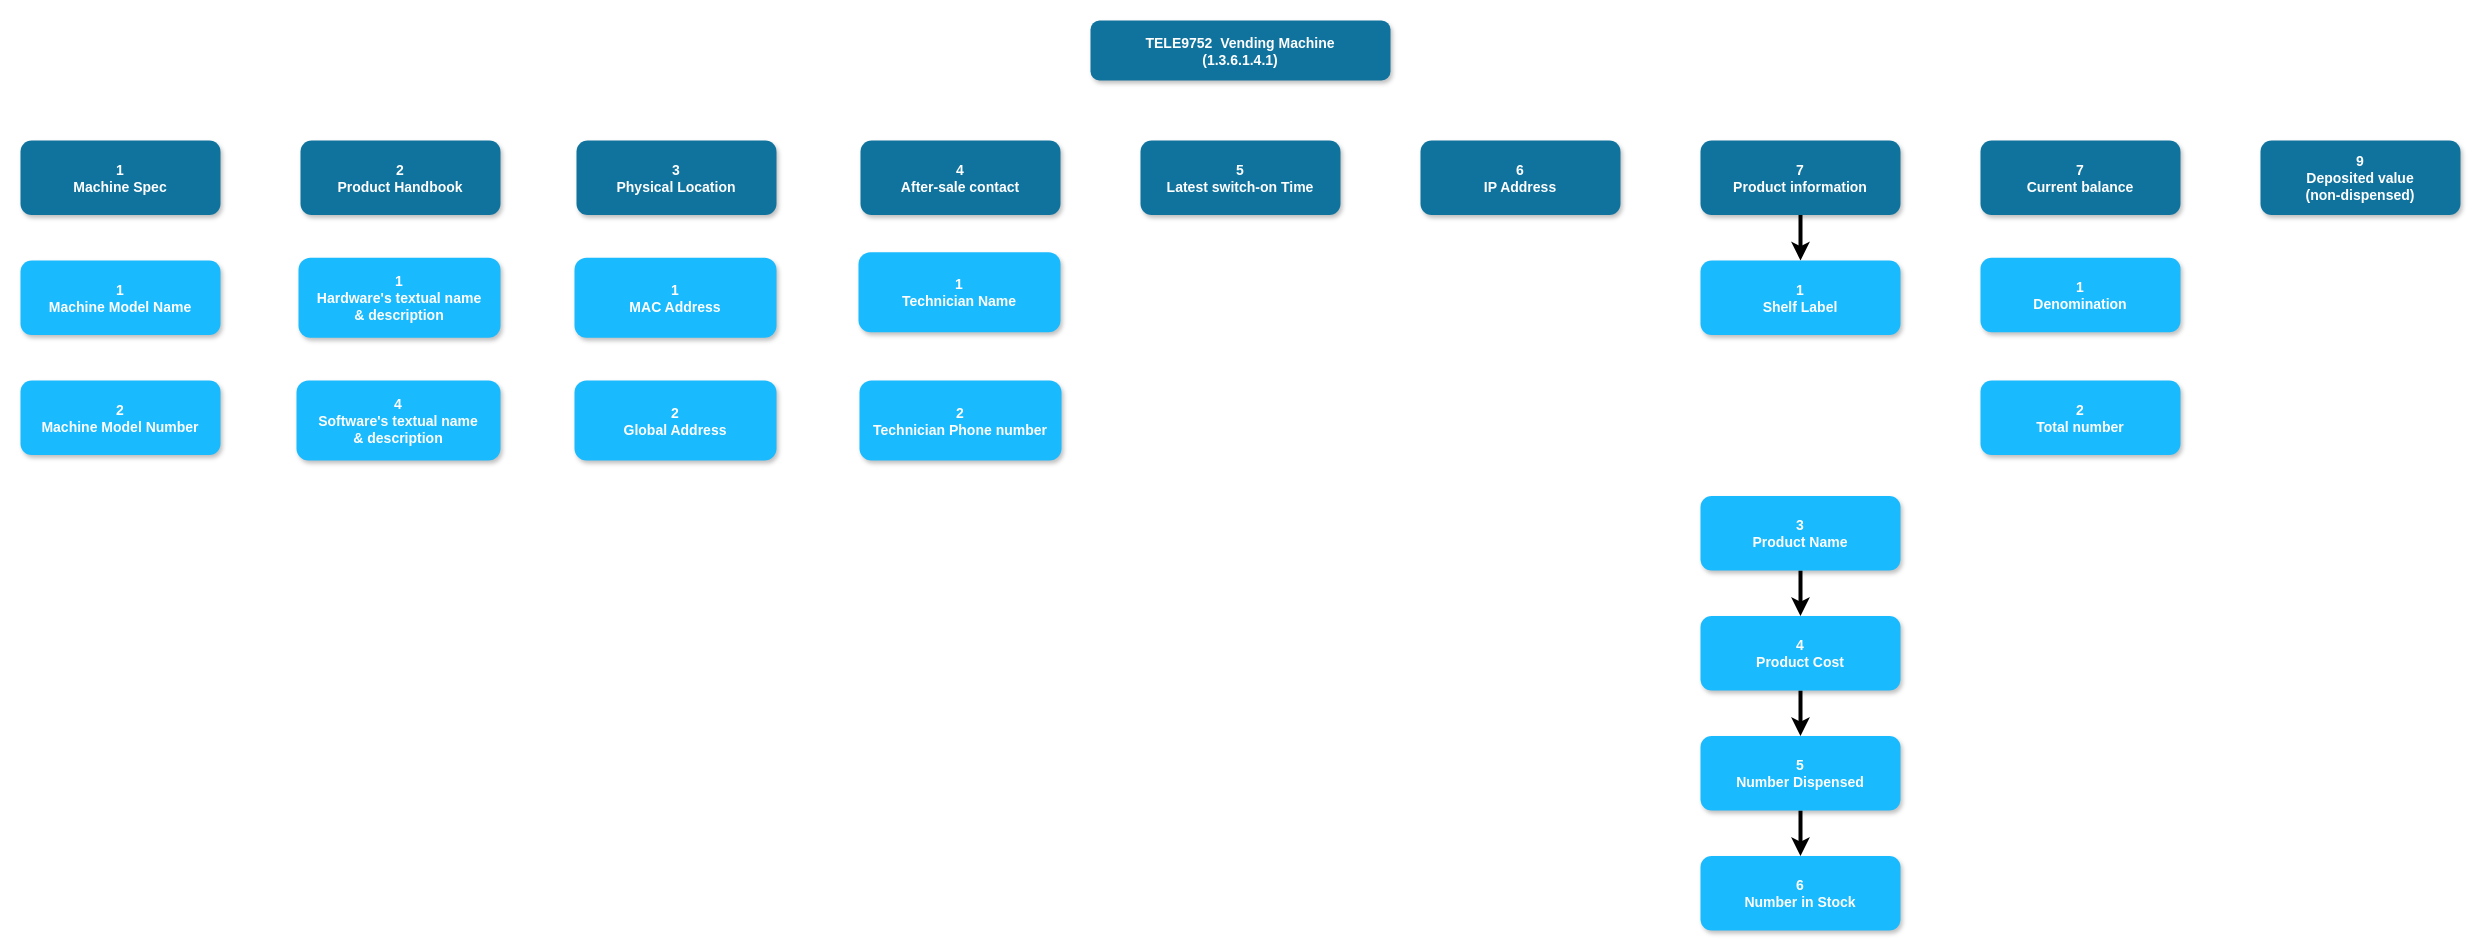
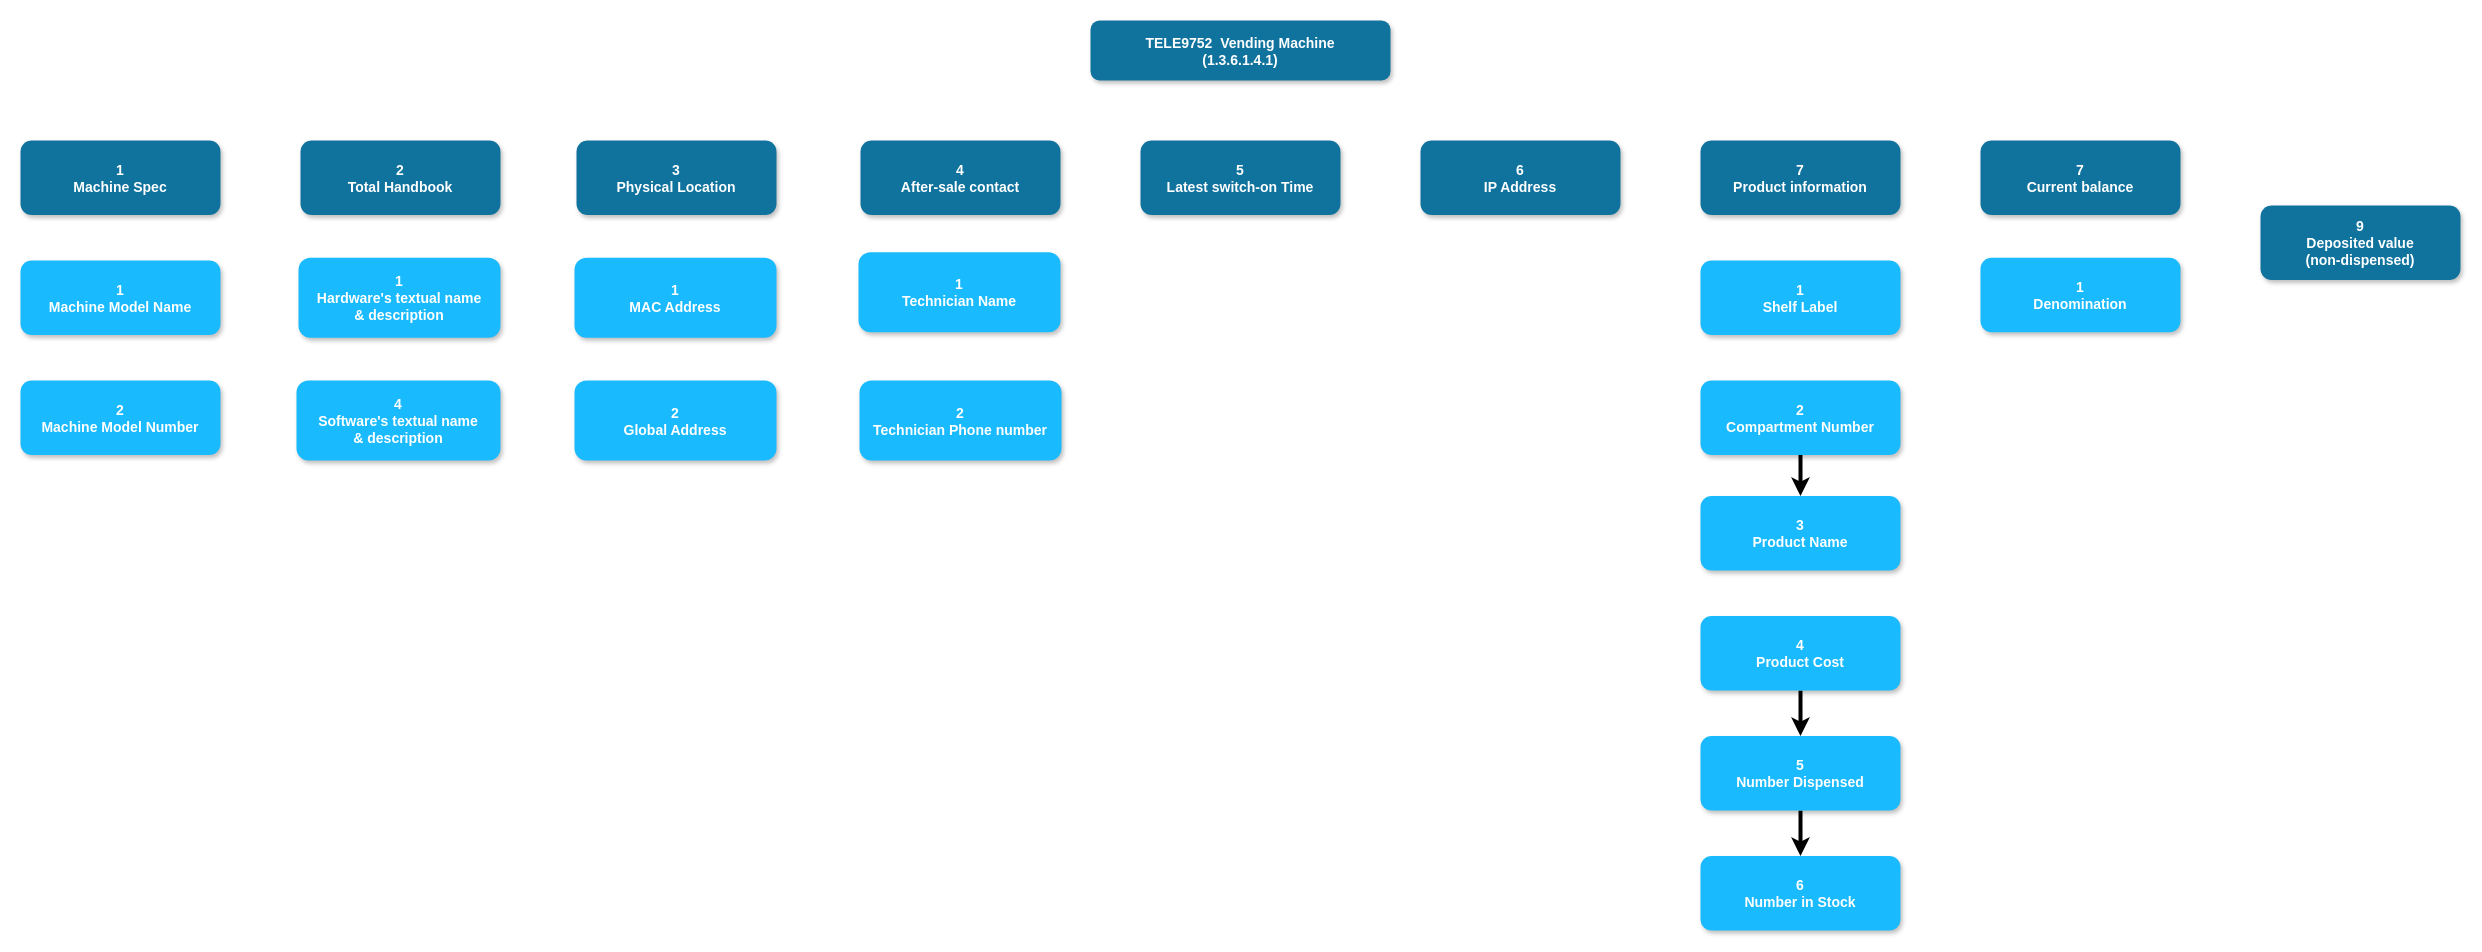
(400, 170) -> (400, 170)
(2361, 178) -> (2361, 243)
(1801, 231) -> none
none -> (1801, 418)
(2081, 418) -> none
none -> (1801, 469)
(1801, 587) -> none
